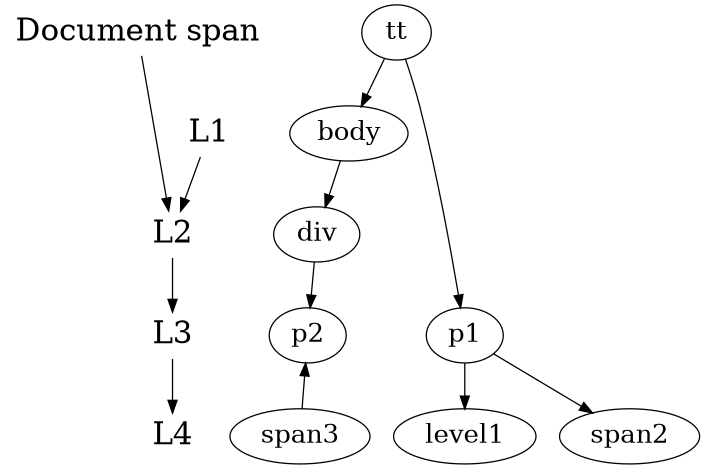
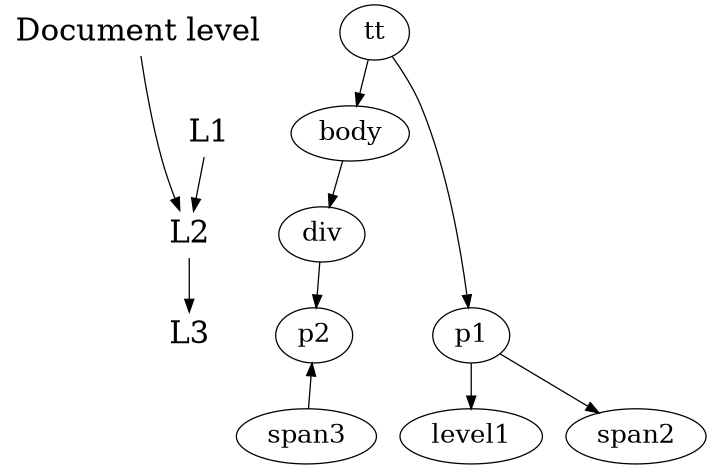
(138, 32) -> (138, 32)
(173, 436) -> none
